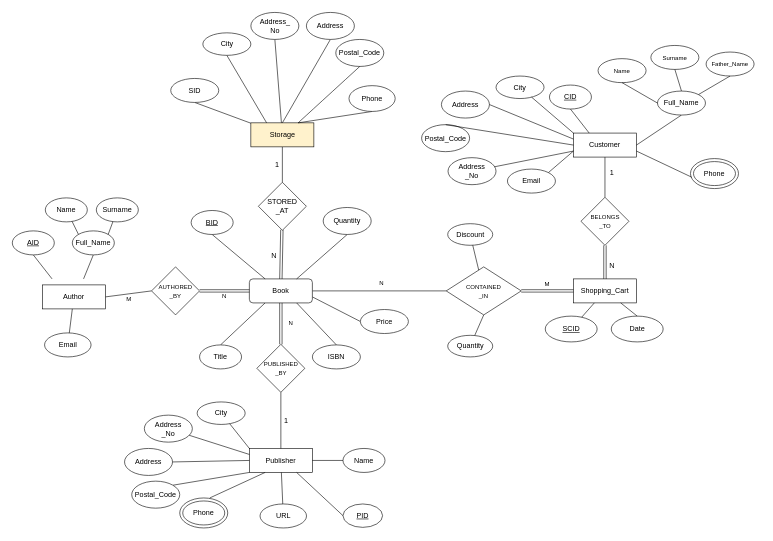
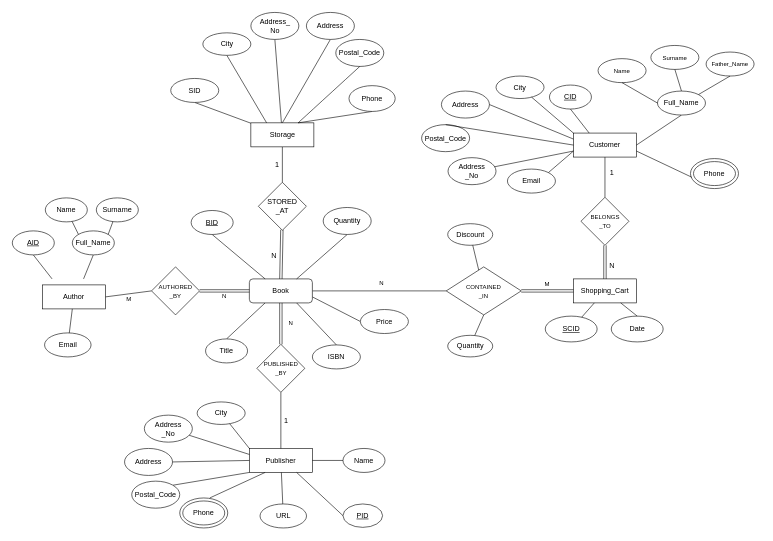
(282, 135) -> (282, 135)
(221, 357) -> (227, 351)
